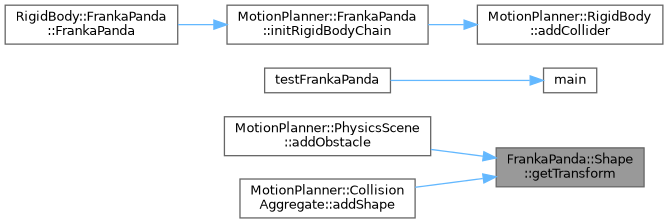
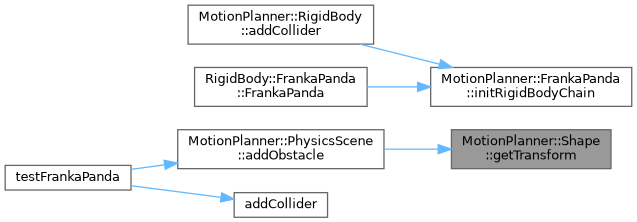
(446, 25) -> (400, 54)
(570, 80) -> (281, 205)
none -> (148, 167)
(570, 167) -> (531, 149)
(328, 198) -> none
